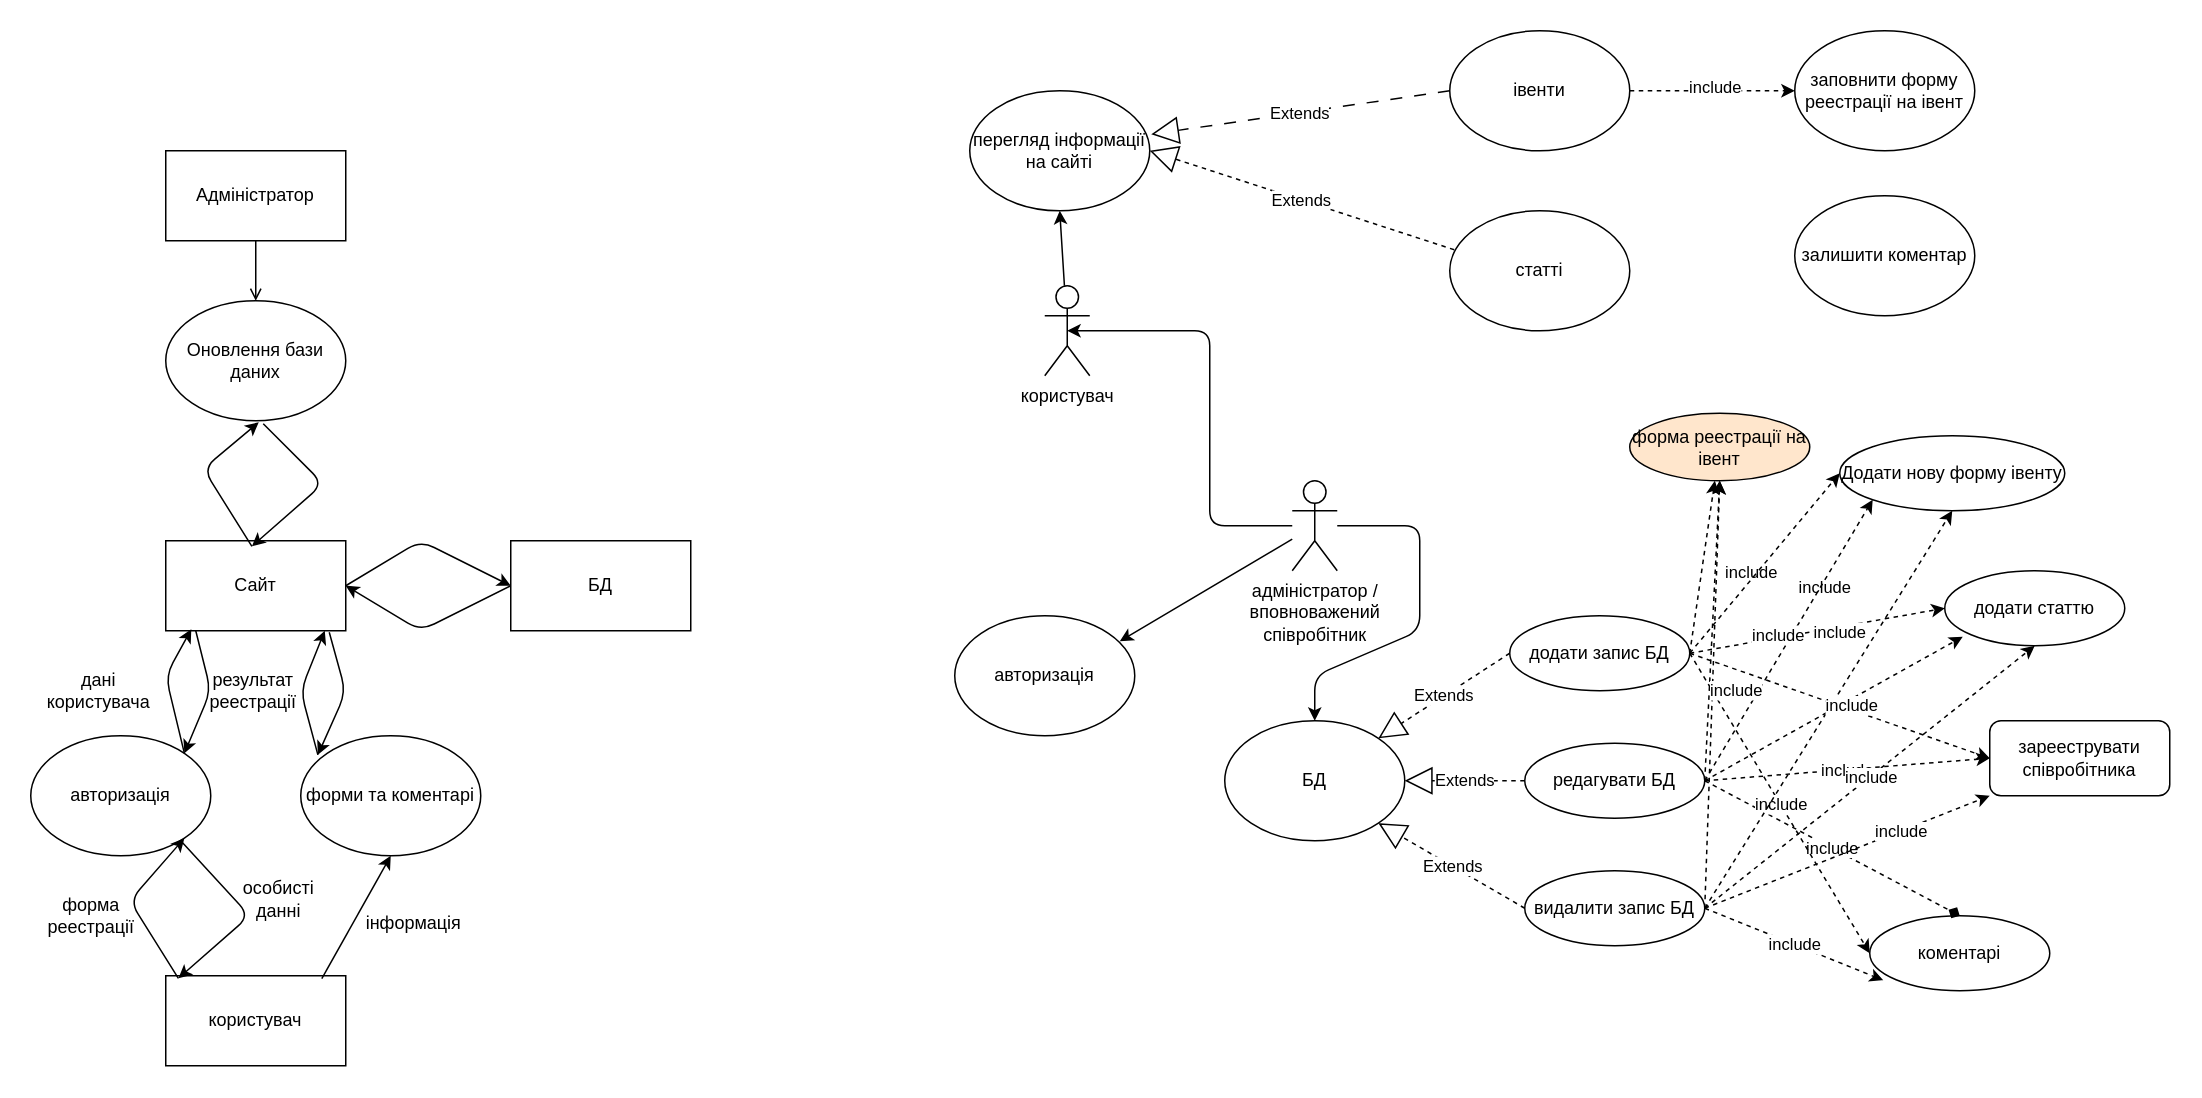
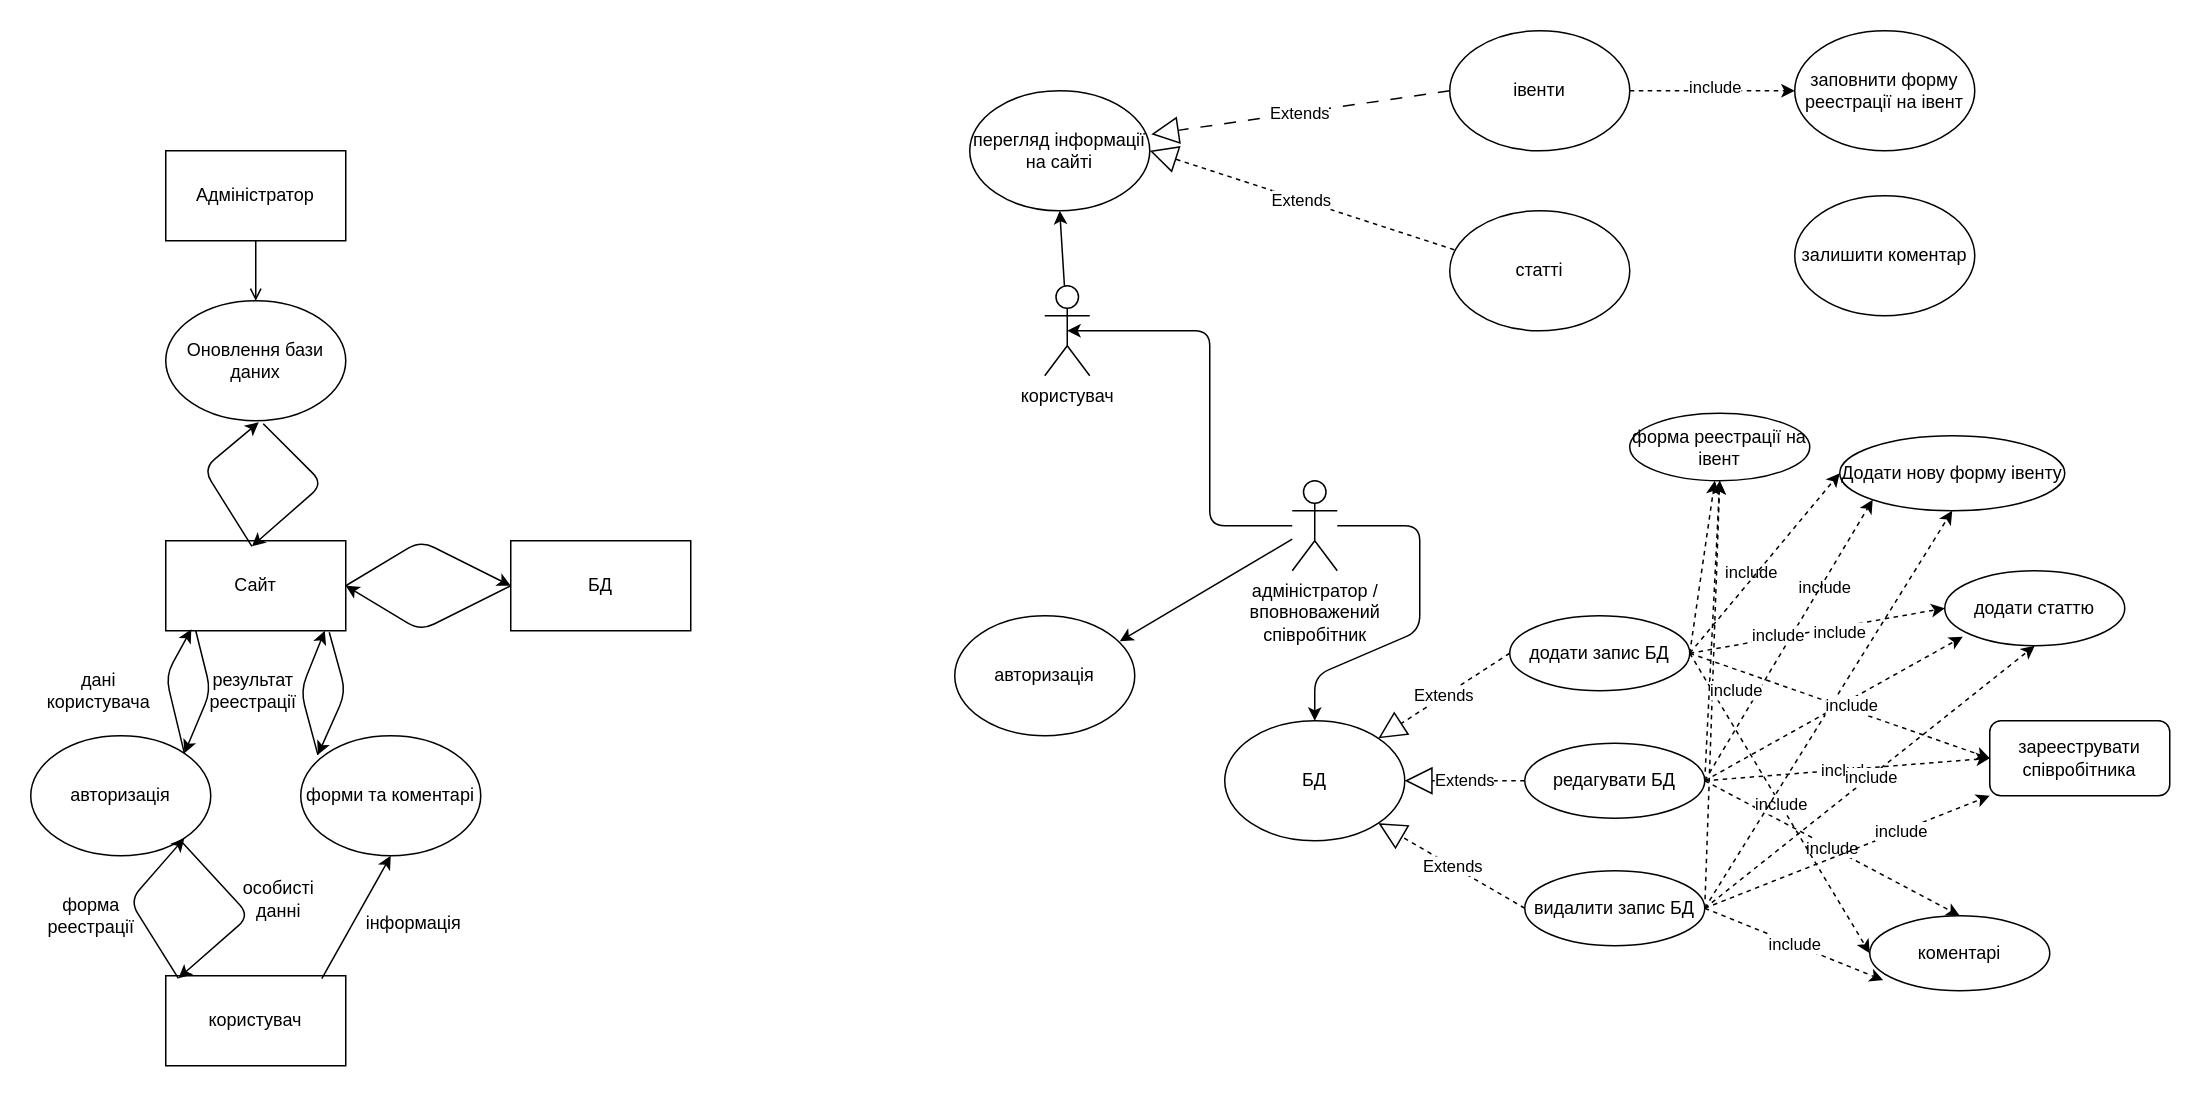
(1720, 447) -> (1720, 447)
(1948, 909) -> (1949, 910)
